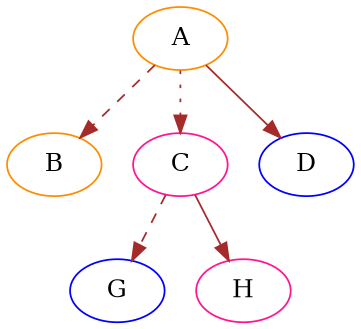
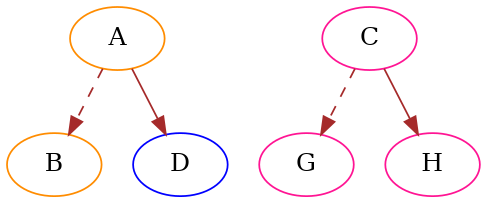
(180, 93) -> none
(117, 291) -> (306, 165)
